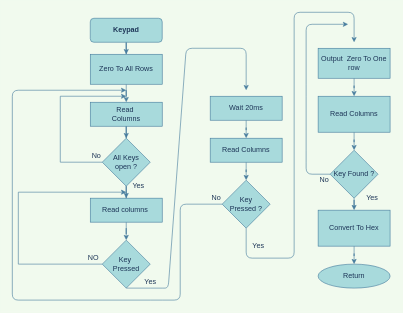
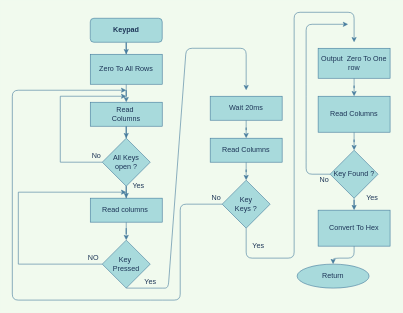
(246, 204) -> (246, 204)
(354, 276) -> (333, 276)
